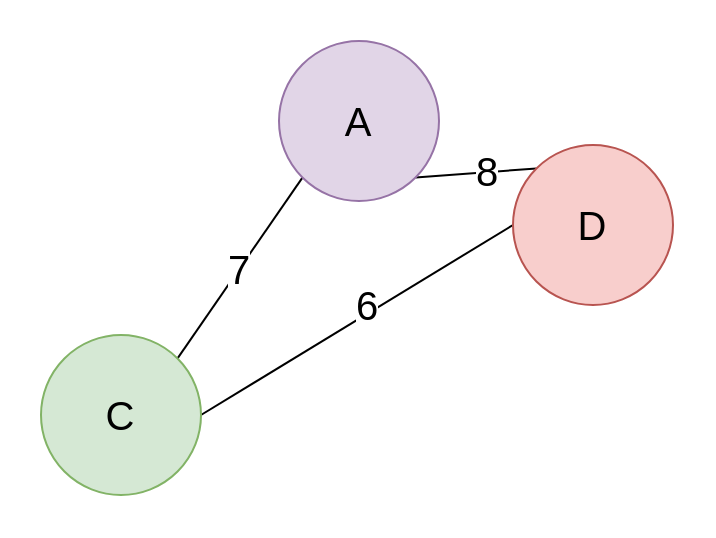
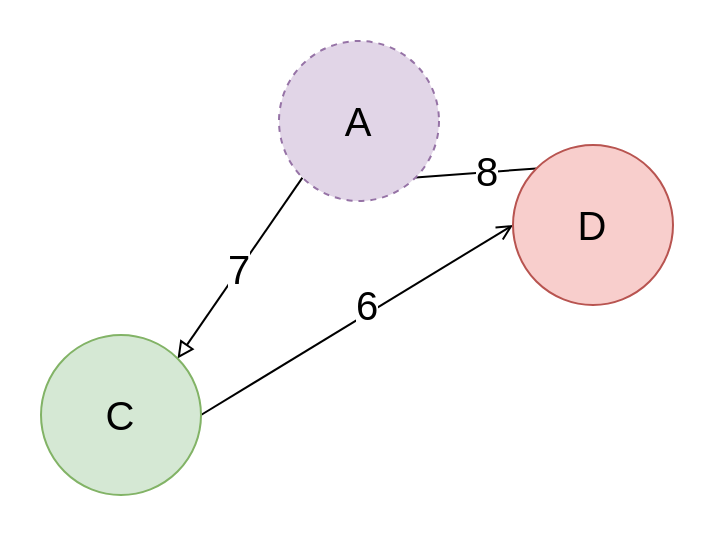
(359, 121) -> (359, 121)
(507, 229) -> (506, 229)
(183, 350) -> (188, 343)
